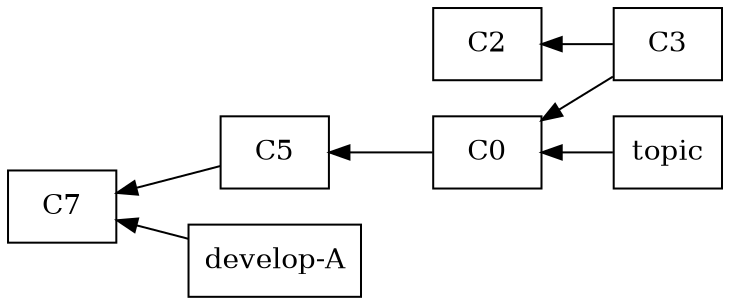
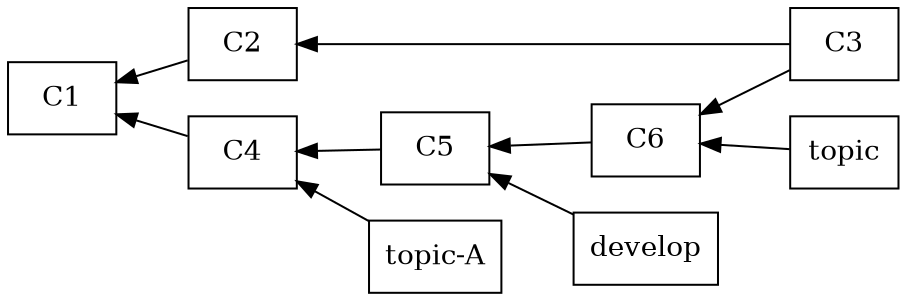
none -> (62, 98)
(487, 152) -> (646, 140)
(62, 207) -> (243, 152)
none -> (646, 249)
(275, 261) -> (435, 257)
